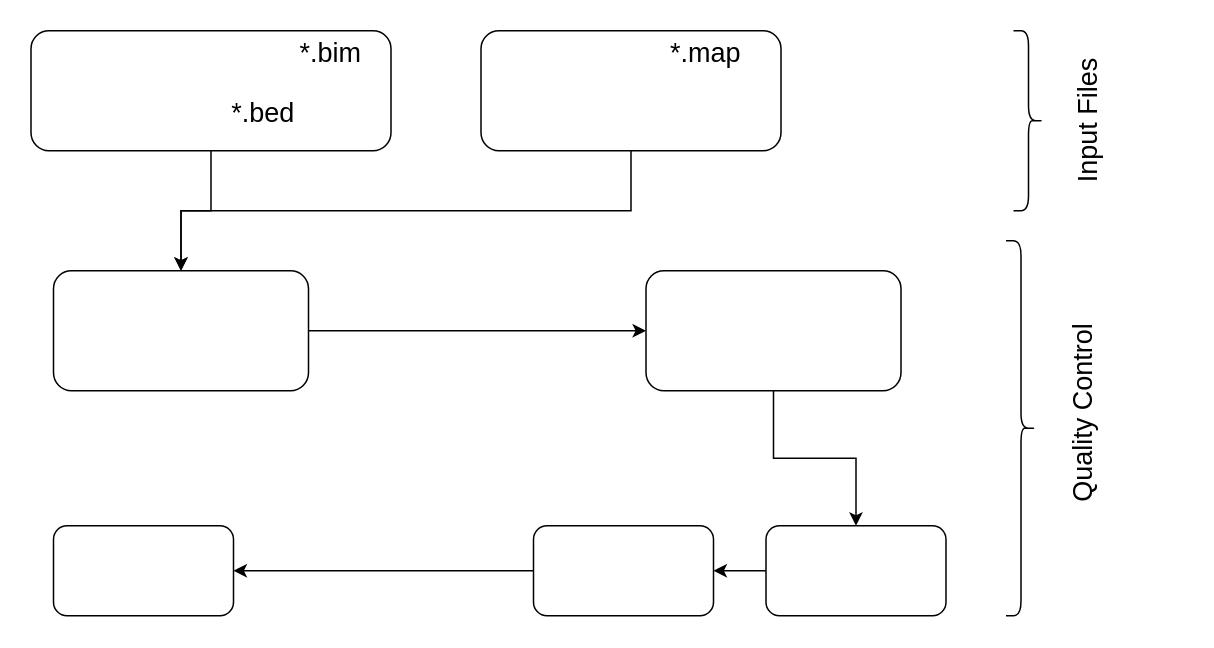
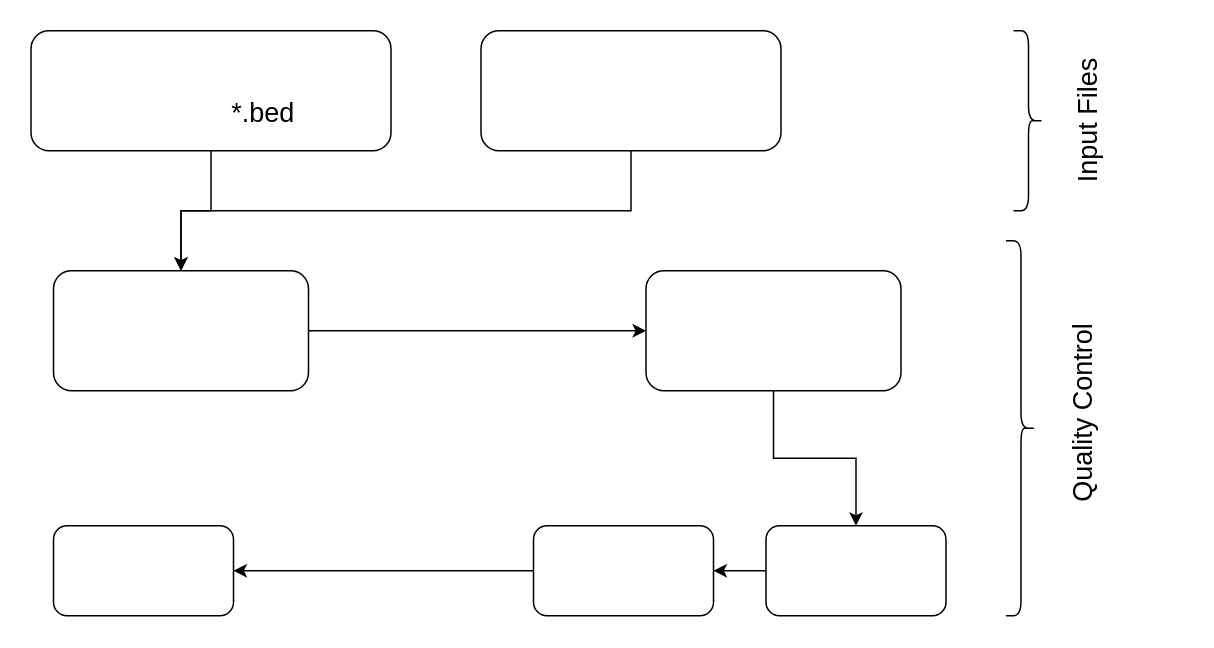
(331, 53) -> none
(706, 53) -> none
